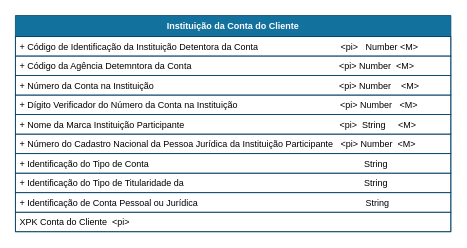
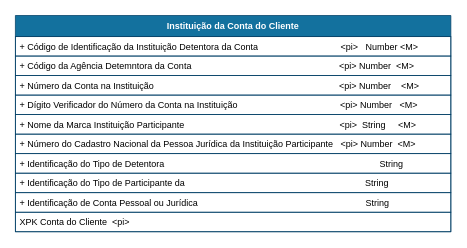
(271, 164) -> (281, 164)
(265, 183) -> (266, 183)
